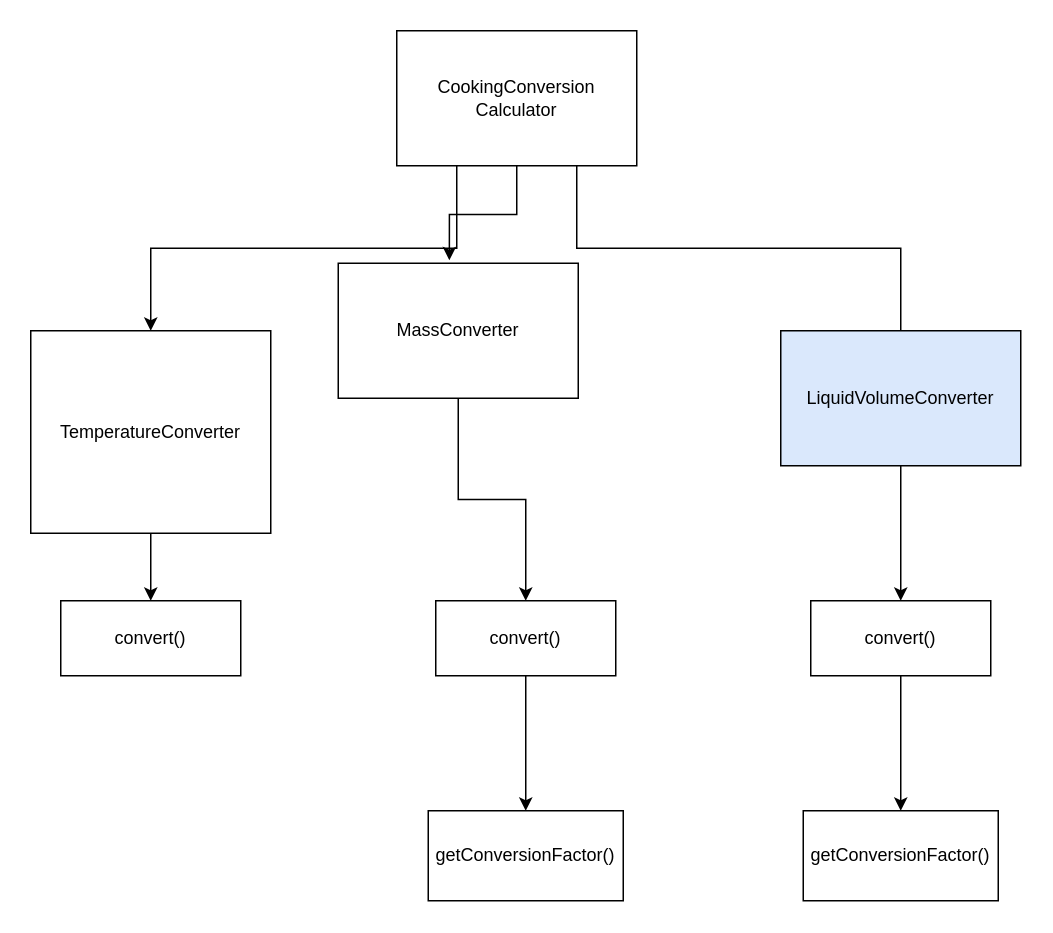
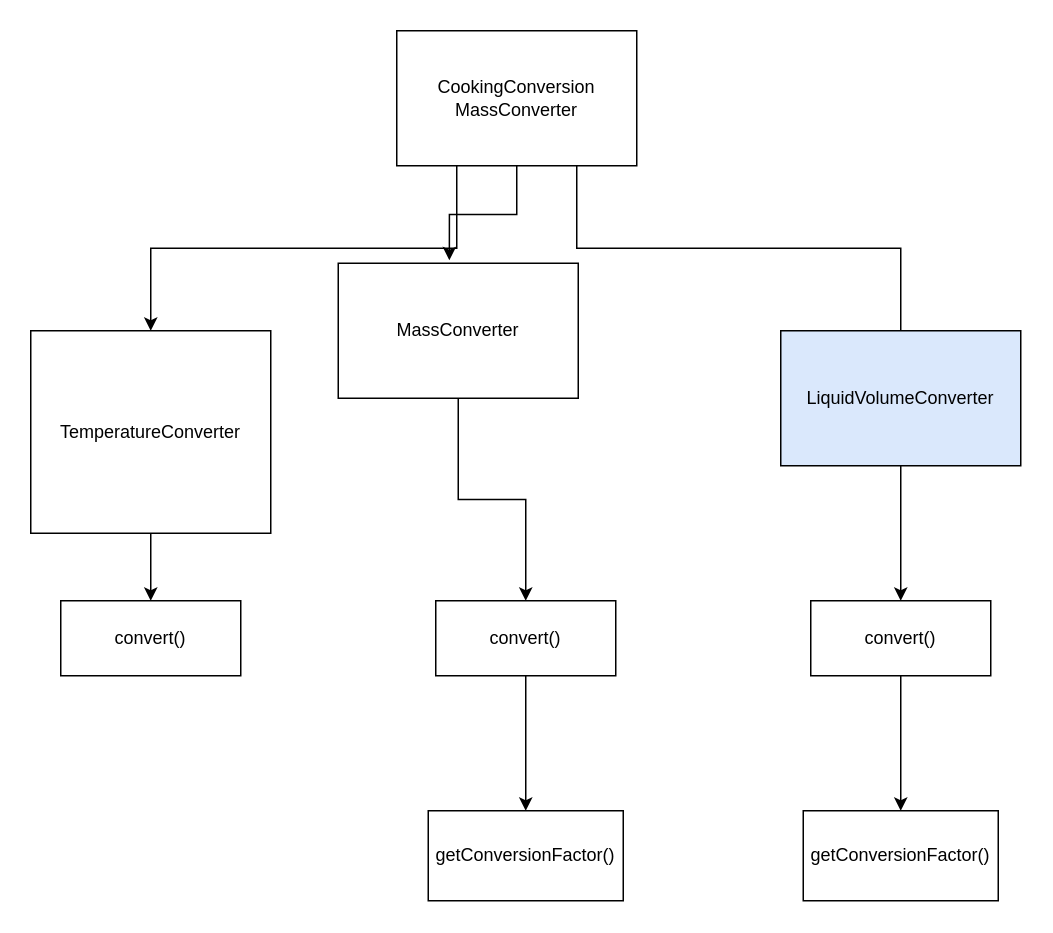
(517, 98) -> (517, 98)
